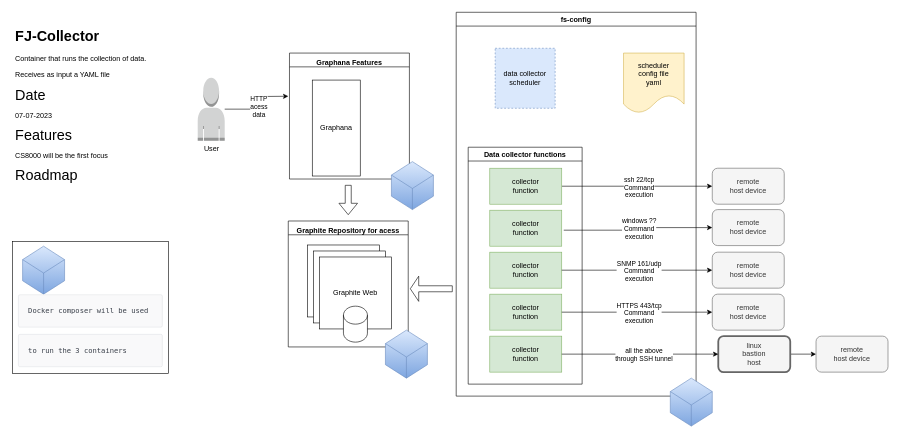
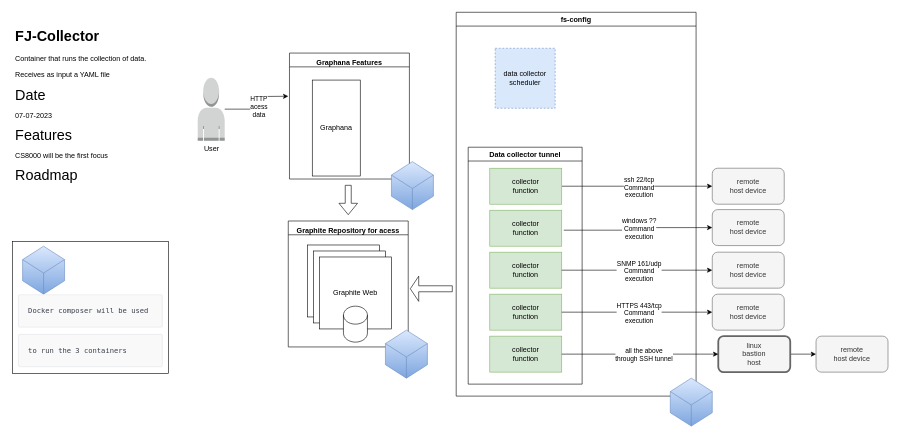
(654, 83) -> none
(525, 155) -> (525, 155)
